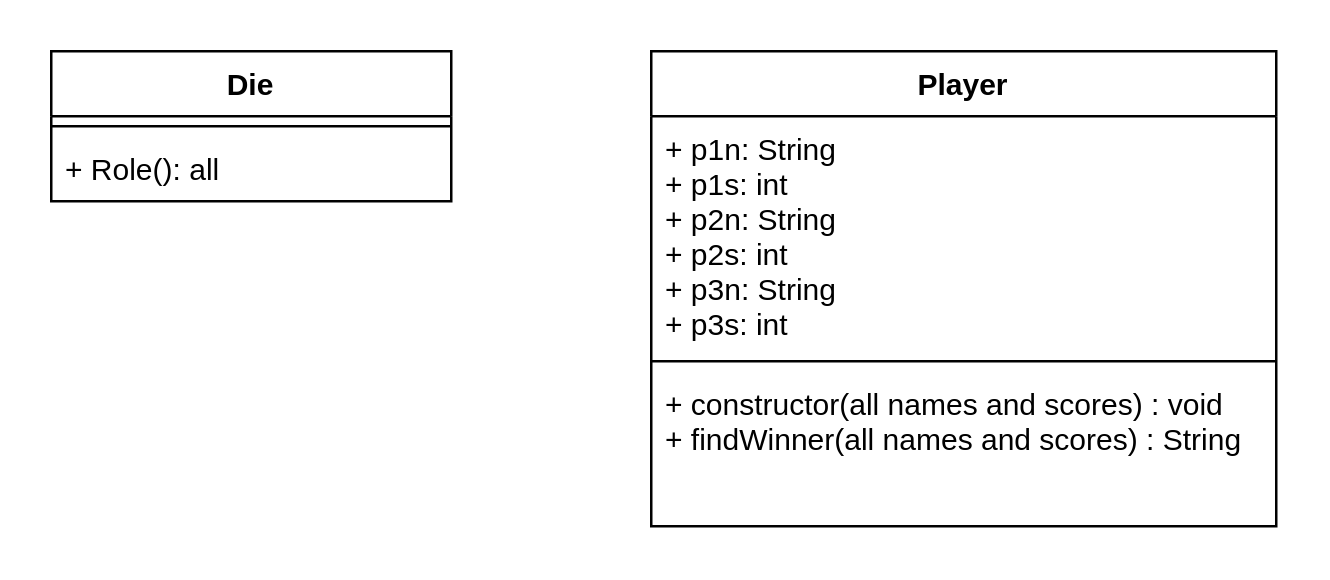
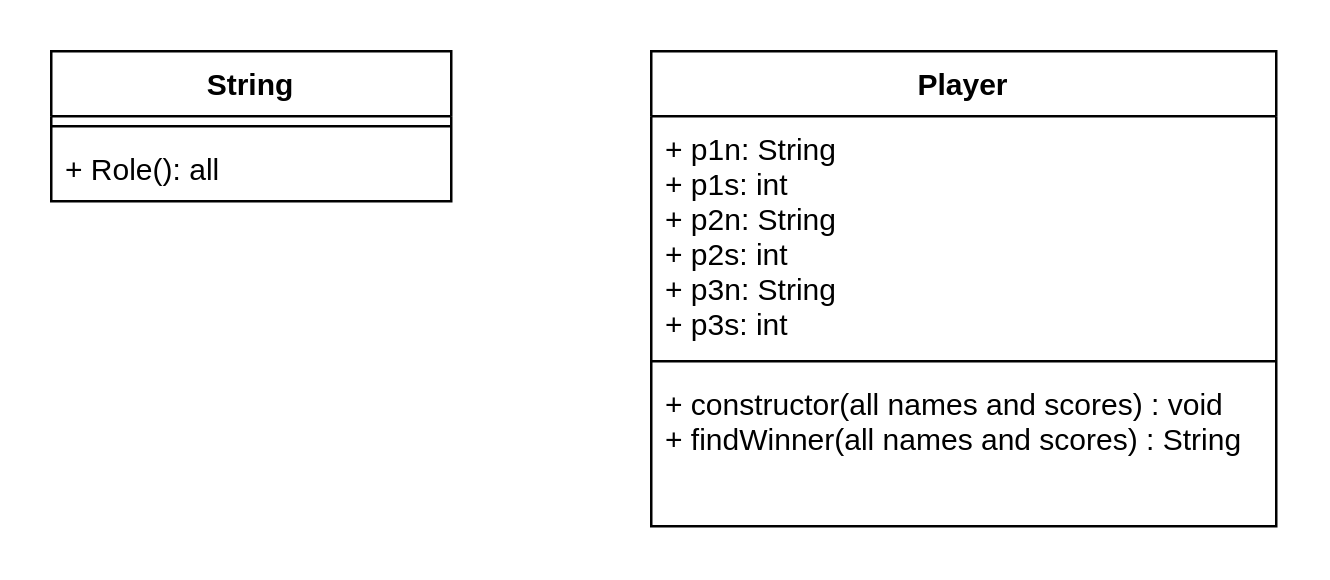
(250, 85) -> (250, 85)
